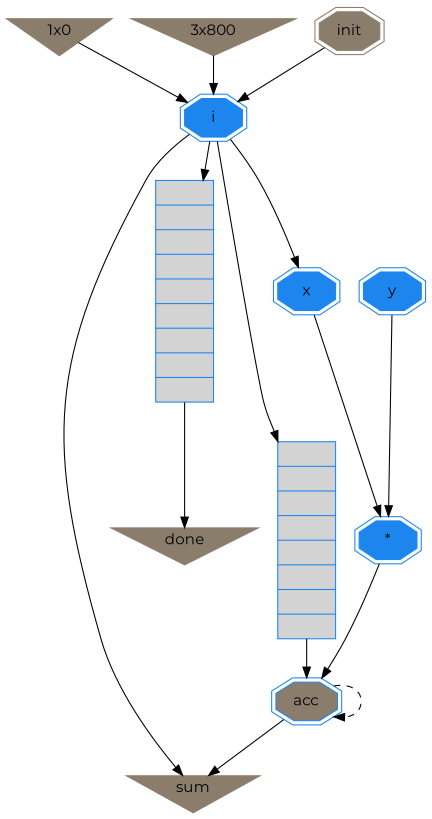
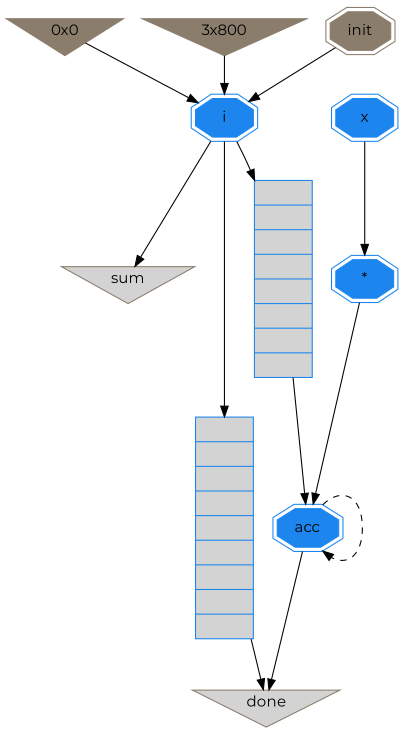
(59, 31) -> (65, 31)
(267, 196) -> none
(392, 291) -> none
(185, 540) -> (266, 702)
(307, 701) -> (308, 528)
(251, 744) -> (287, 615)
(193, 788) -> (128, 279)
